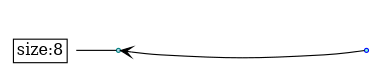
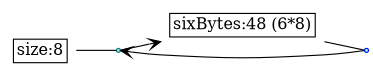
none -> (242, 25)
